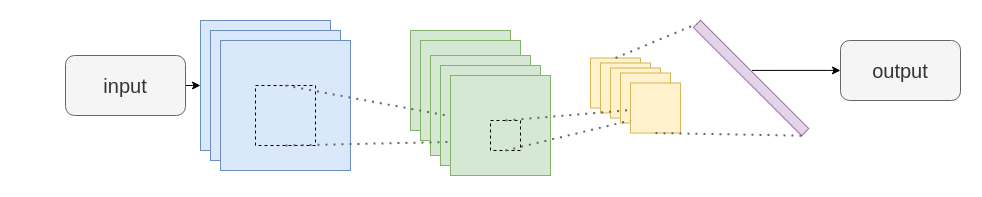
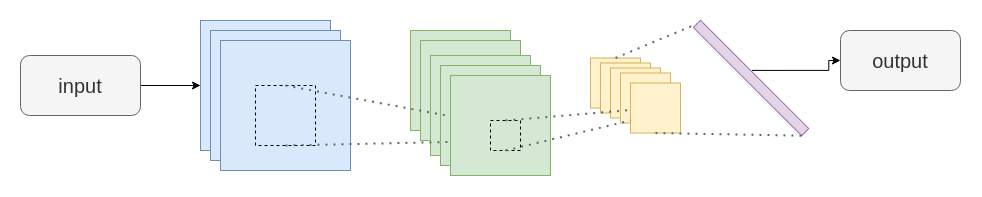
(901, 71) -> (901, 61)
(126, 86) -> (81, 86)
